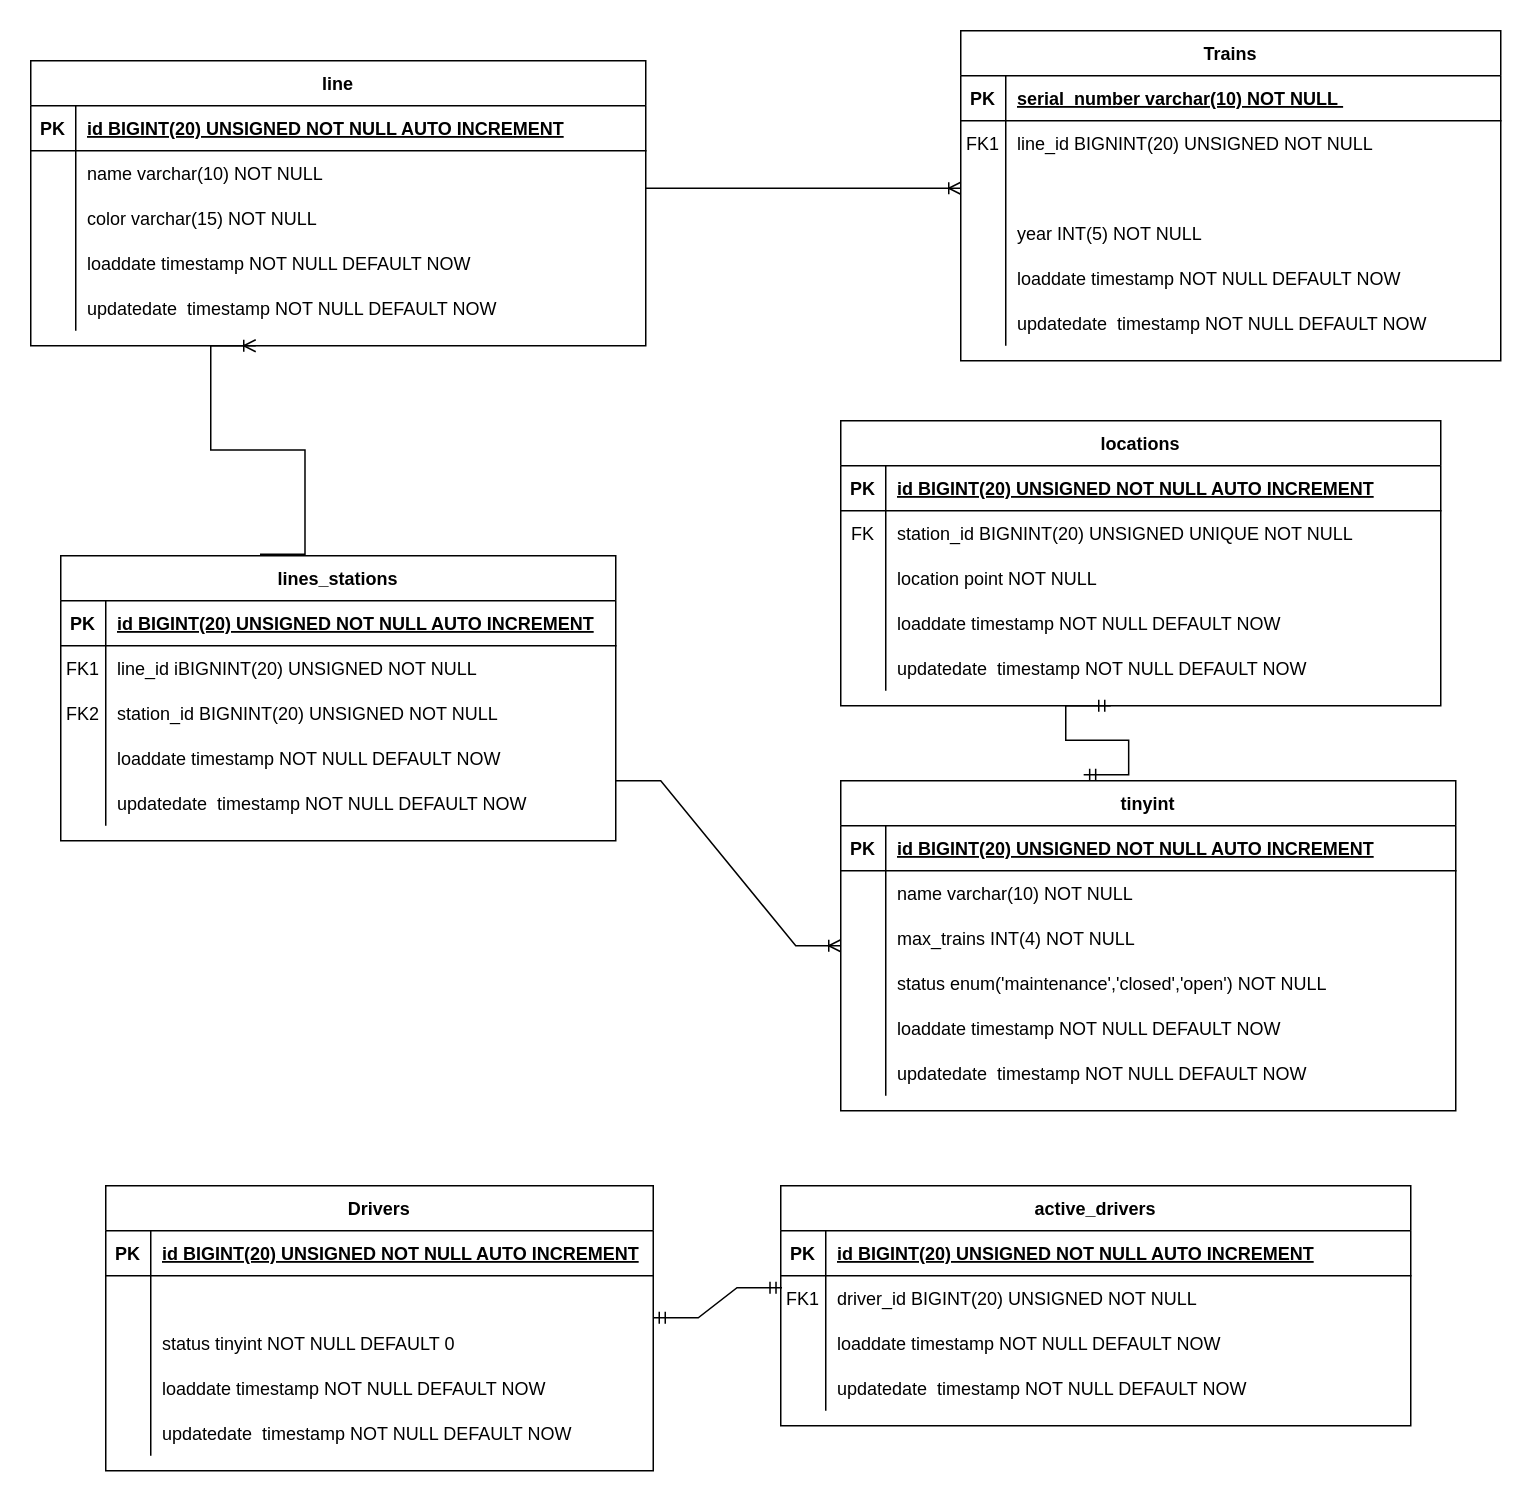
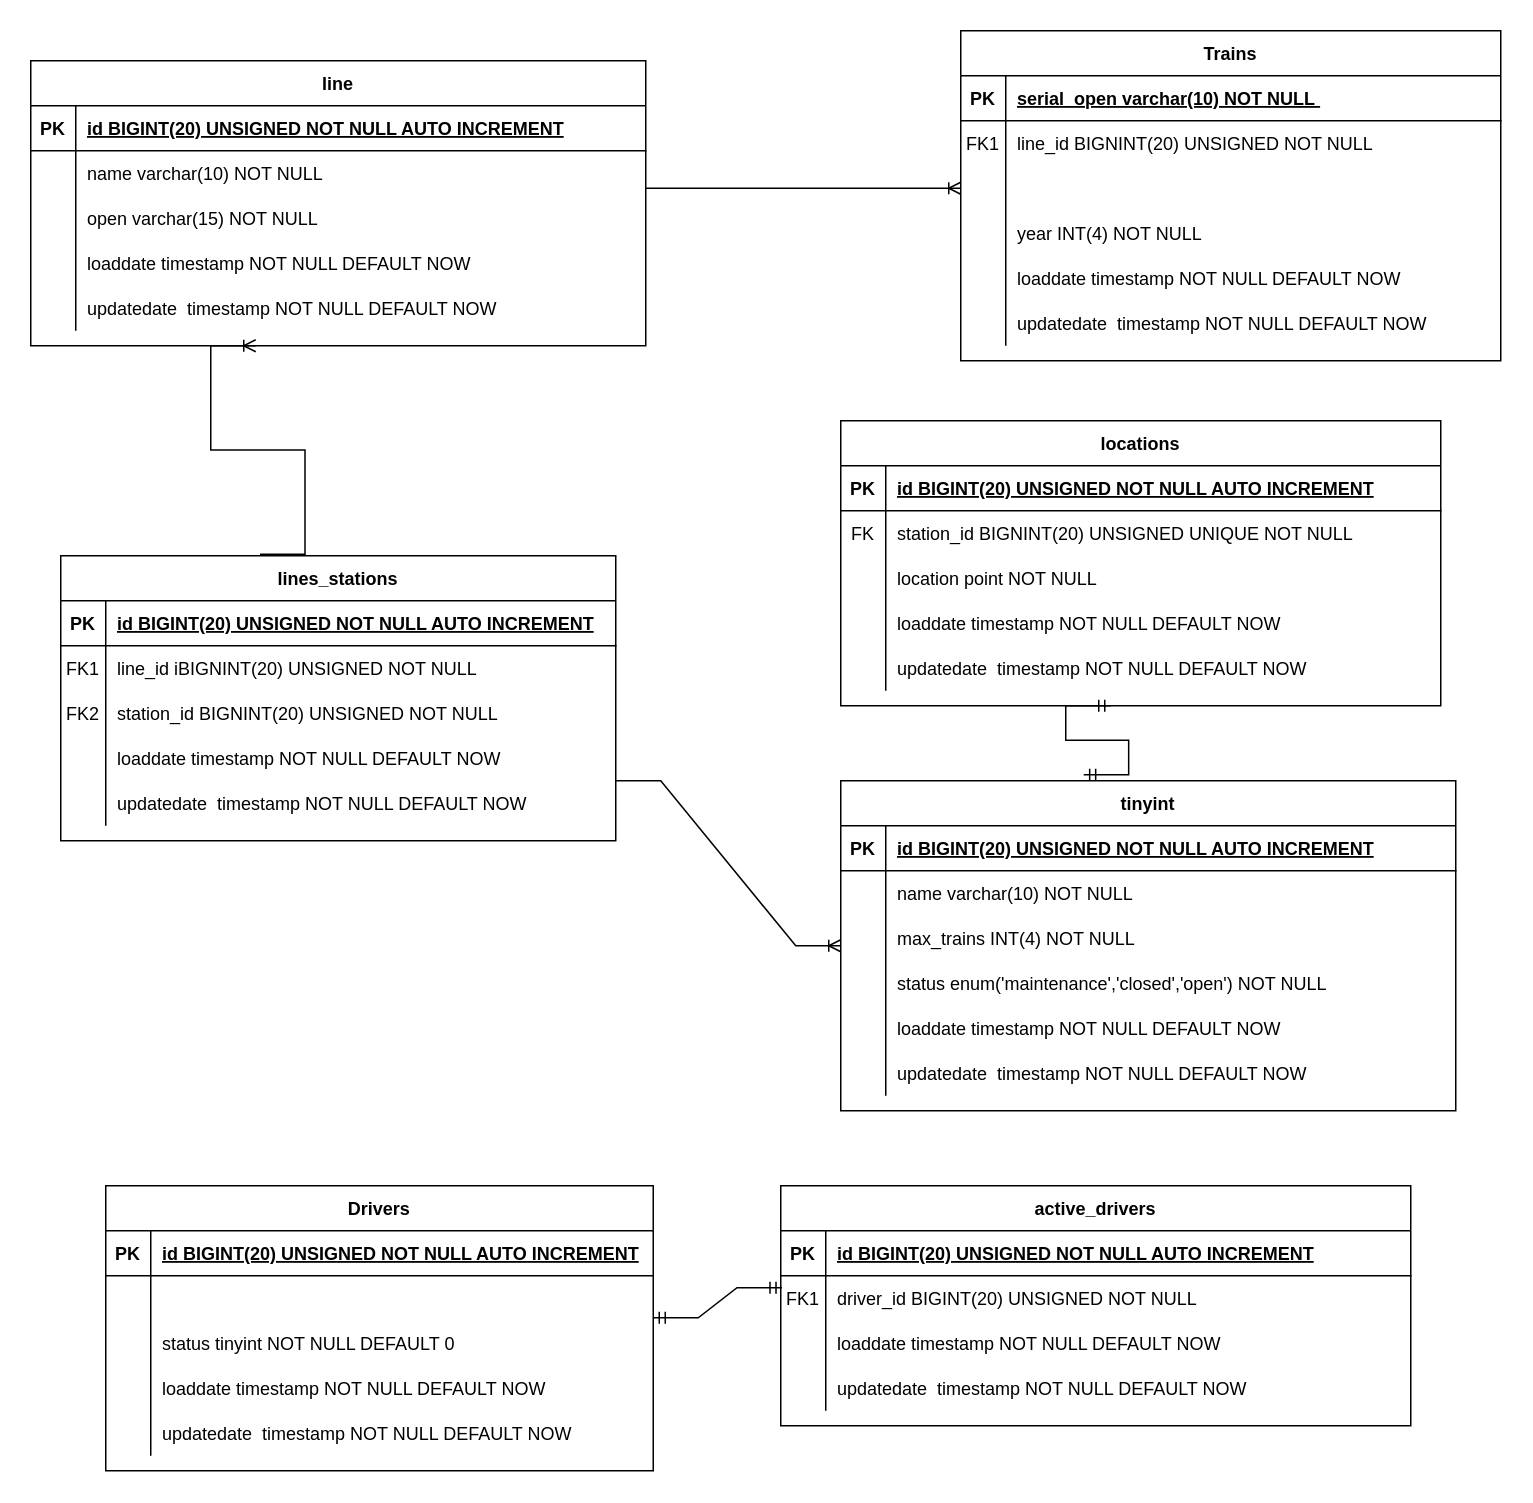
(1177, 99) -> (1167, 99)
(209, 219) -> (206, 219)
(1111, 234) -> (1111, 234)
